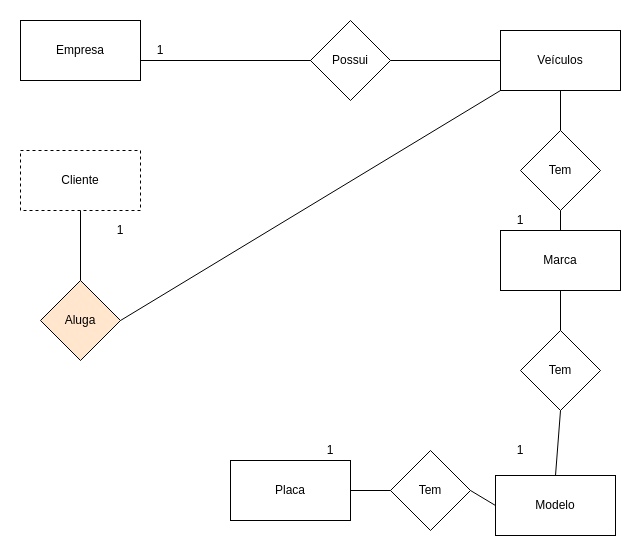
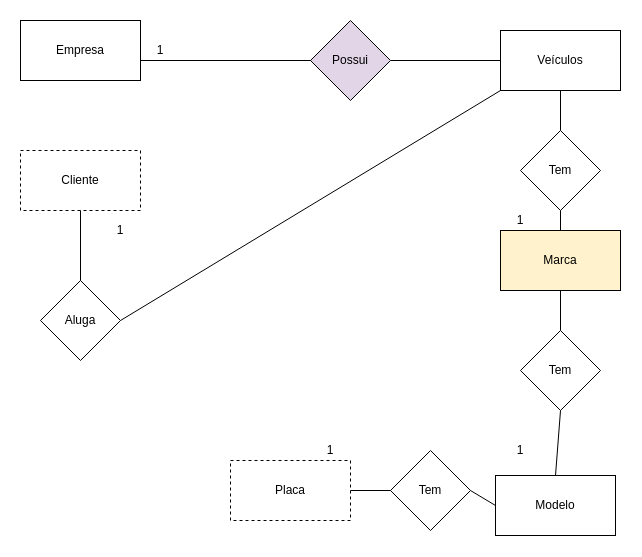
(351, 61) -> (351, 61)
(561, 261) -> (561, 261)
(81, 321) -> (81, 321)
(291, 491) -> (291, 491)
